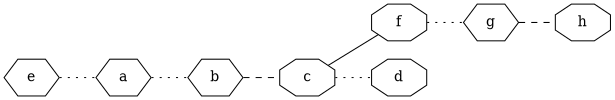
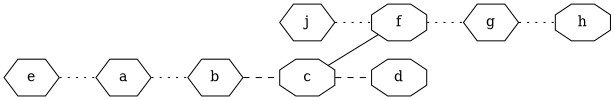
none -> (307, 22)
(537, 22) -> (537, 22)
(353, 78) -> (353, 78)
